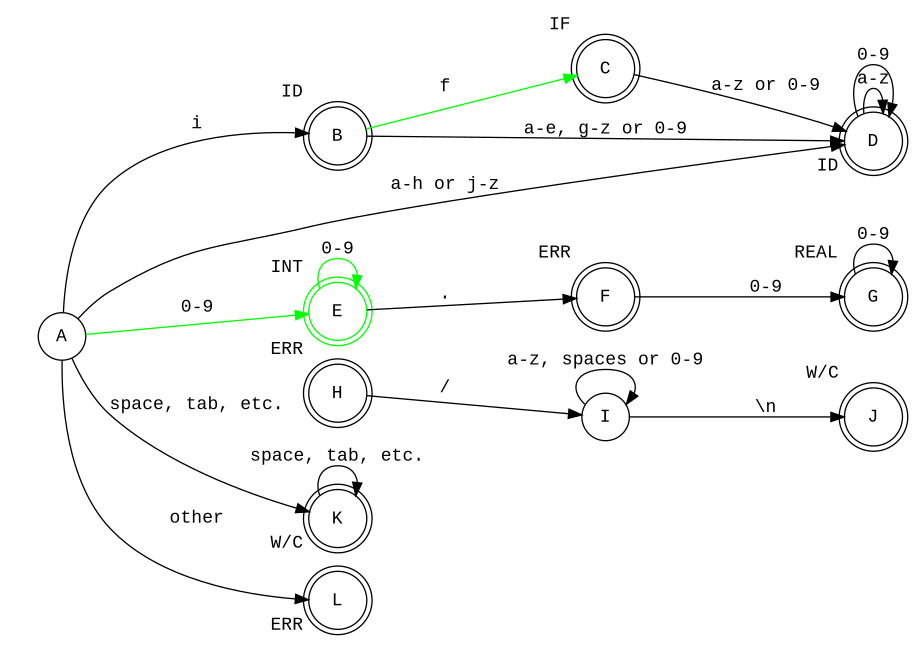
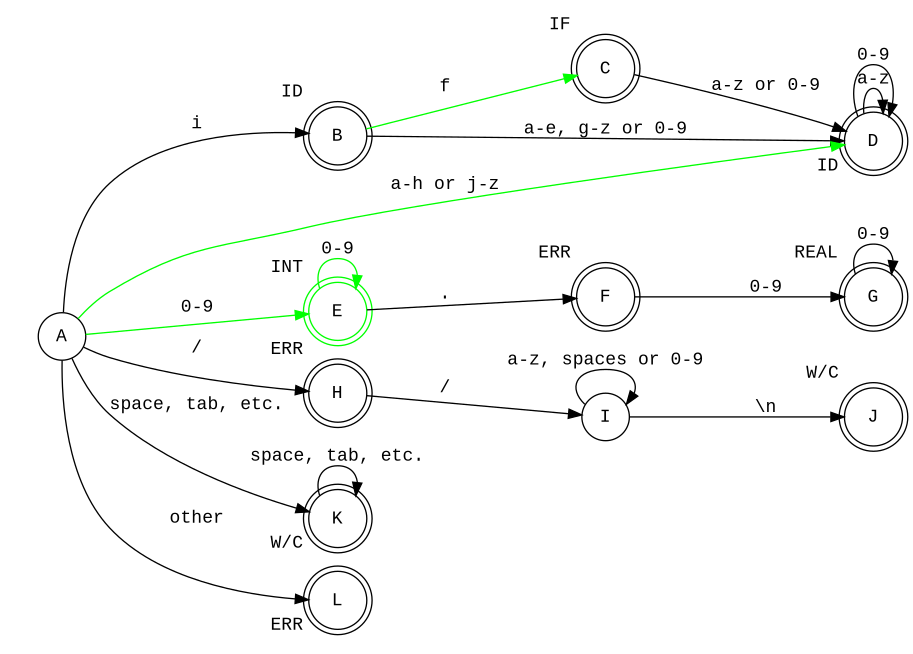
(445, 202) -> (445, 202)
none -> (188, 376)
